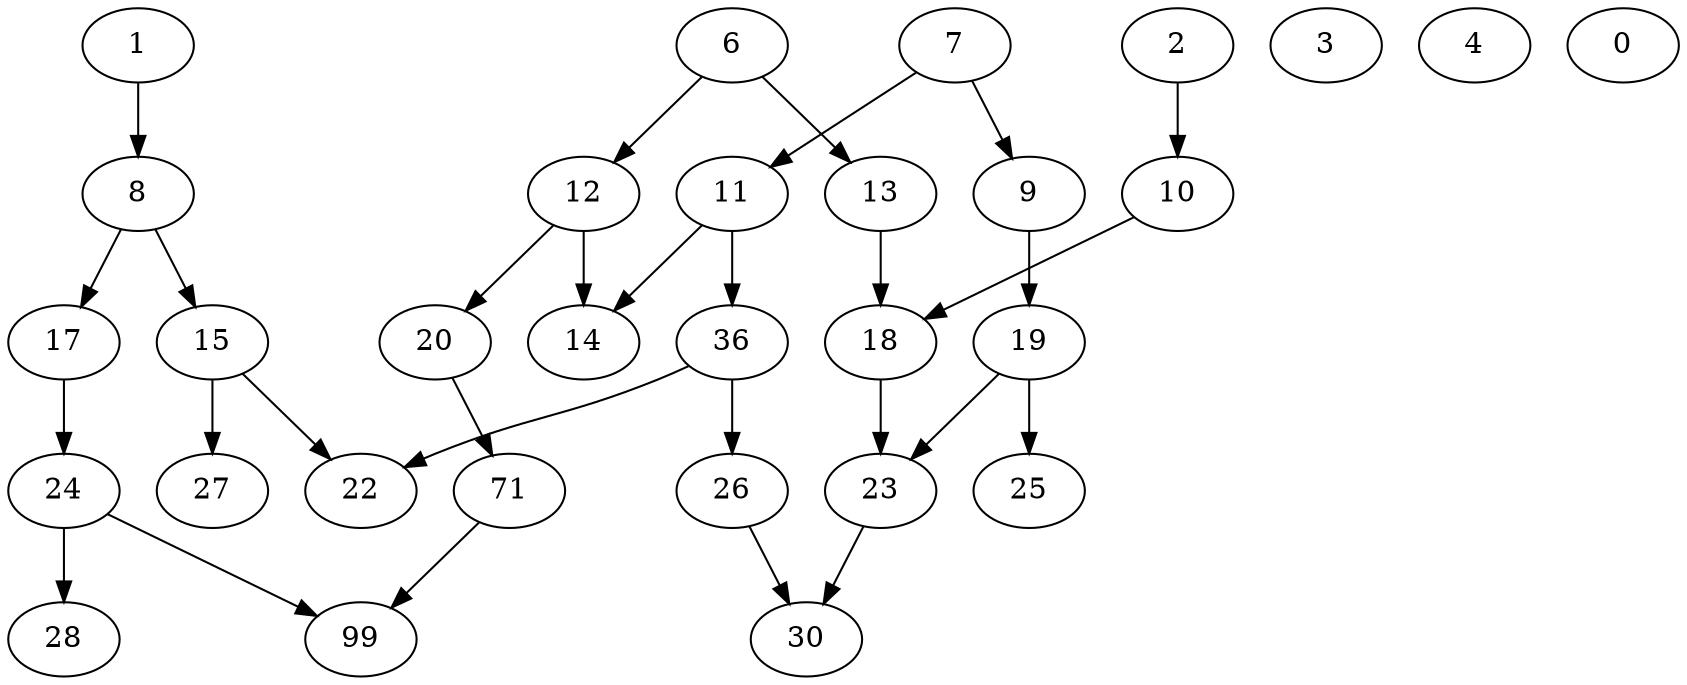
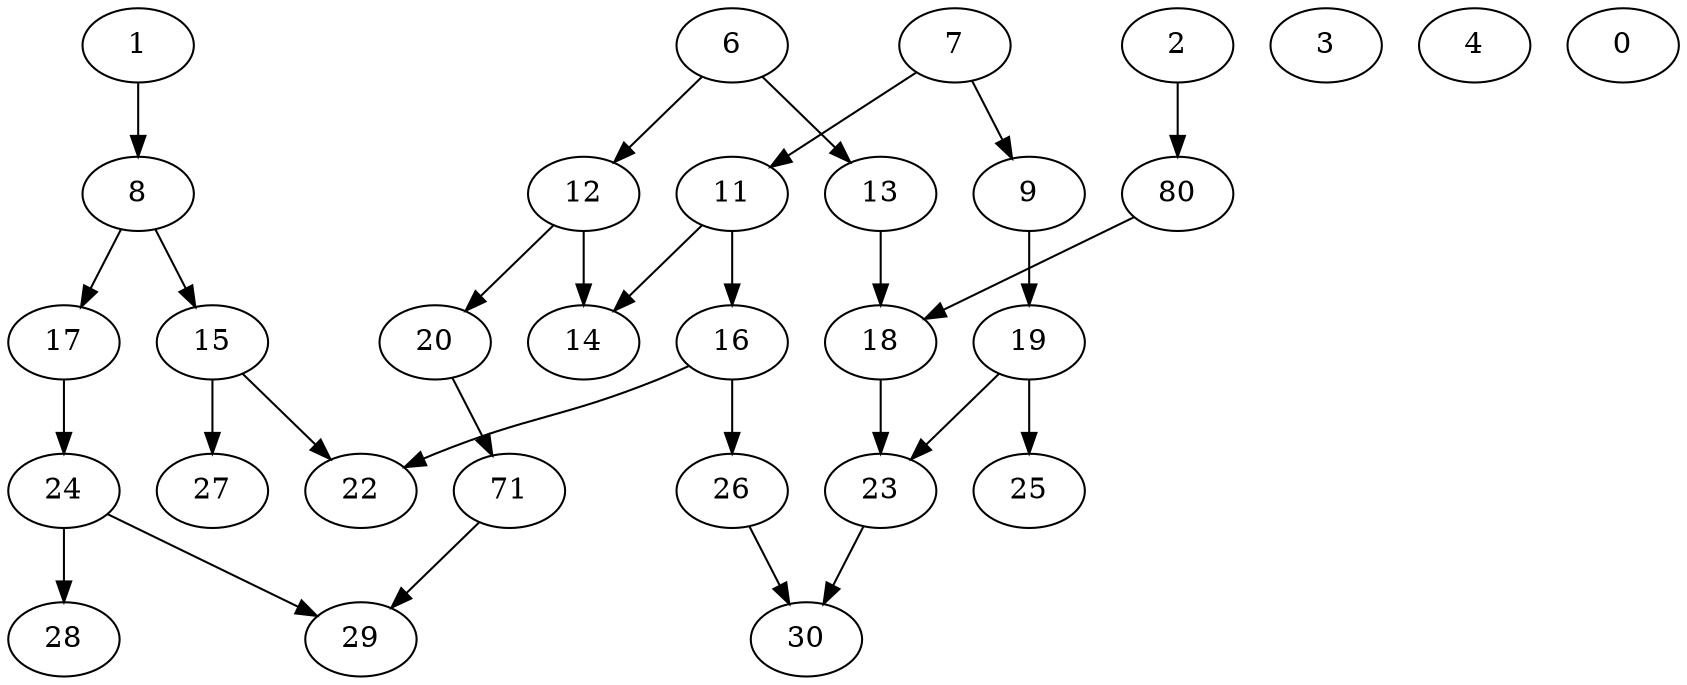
(1178, 194) -> (1178, 194)
(732, 342) -> (732, 342)
(361, 639) -> (361, 639)
